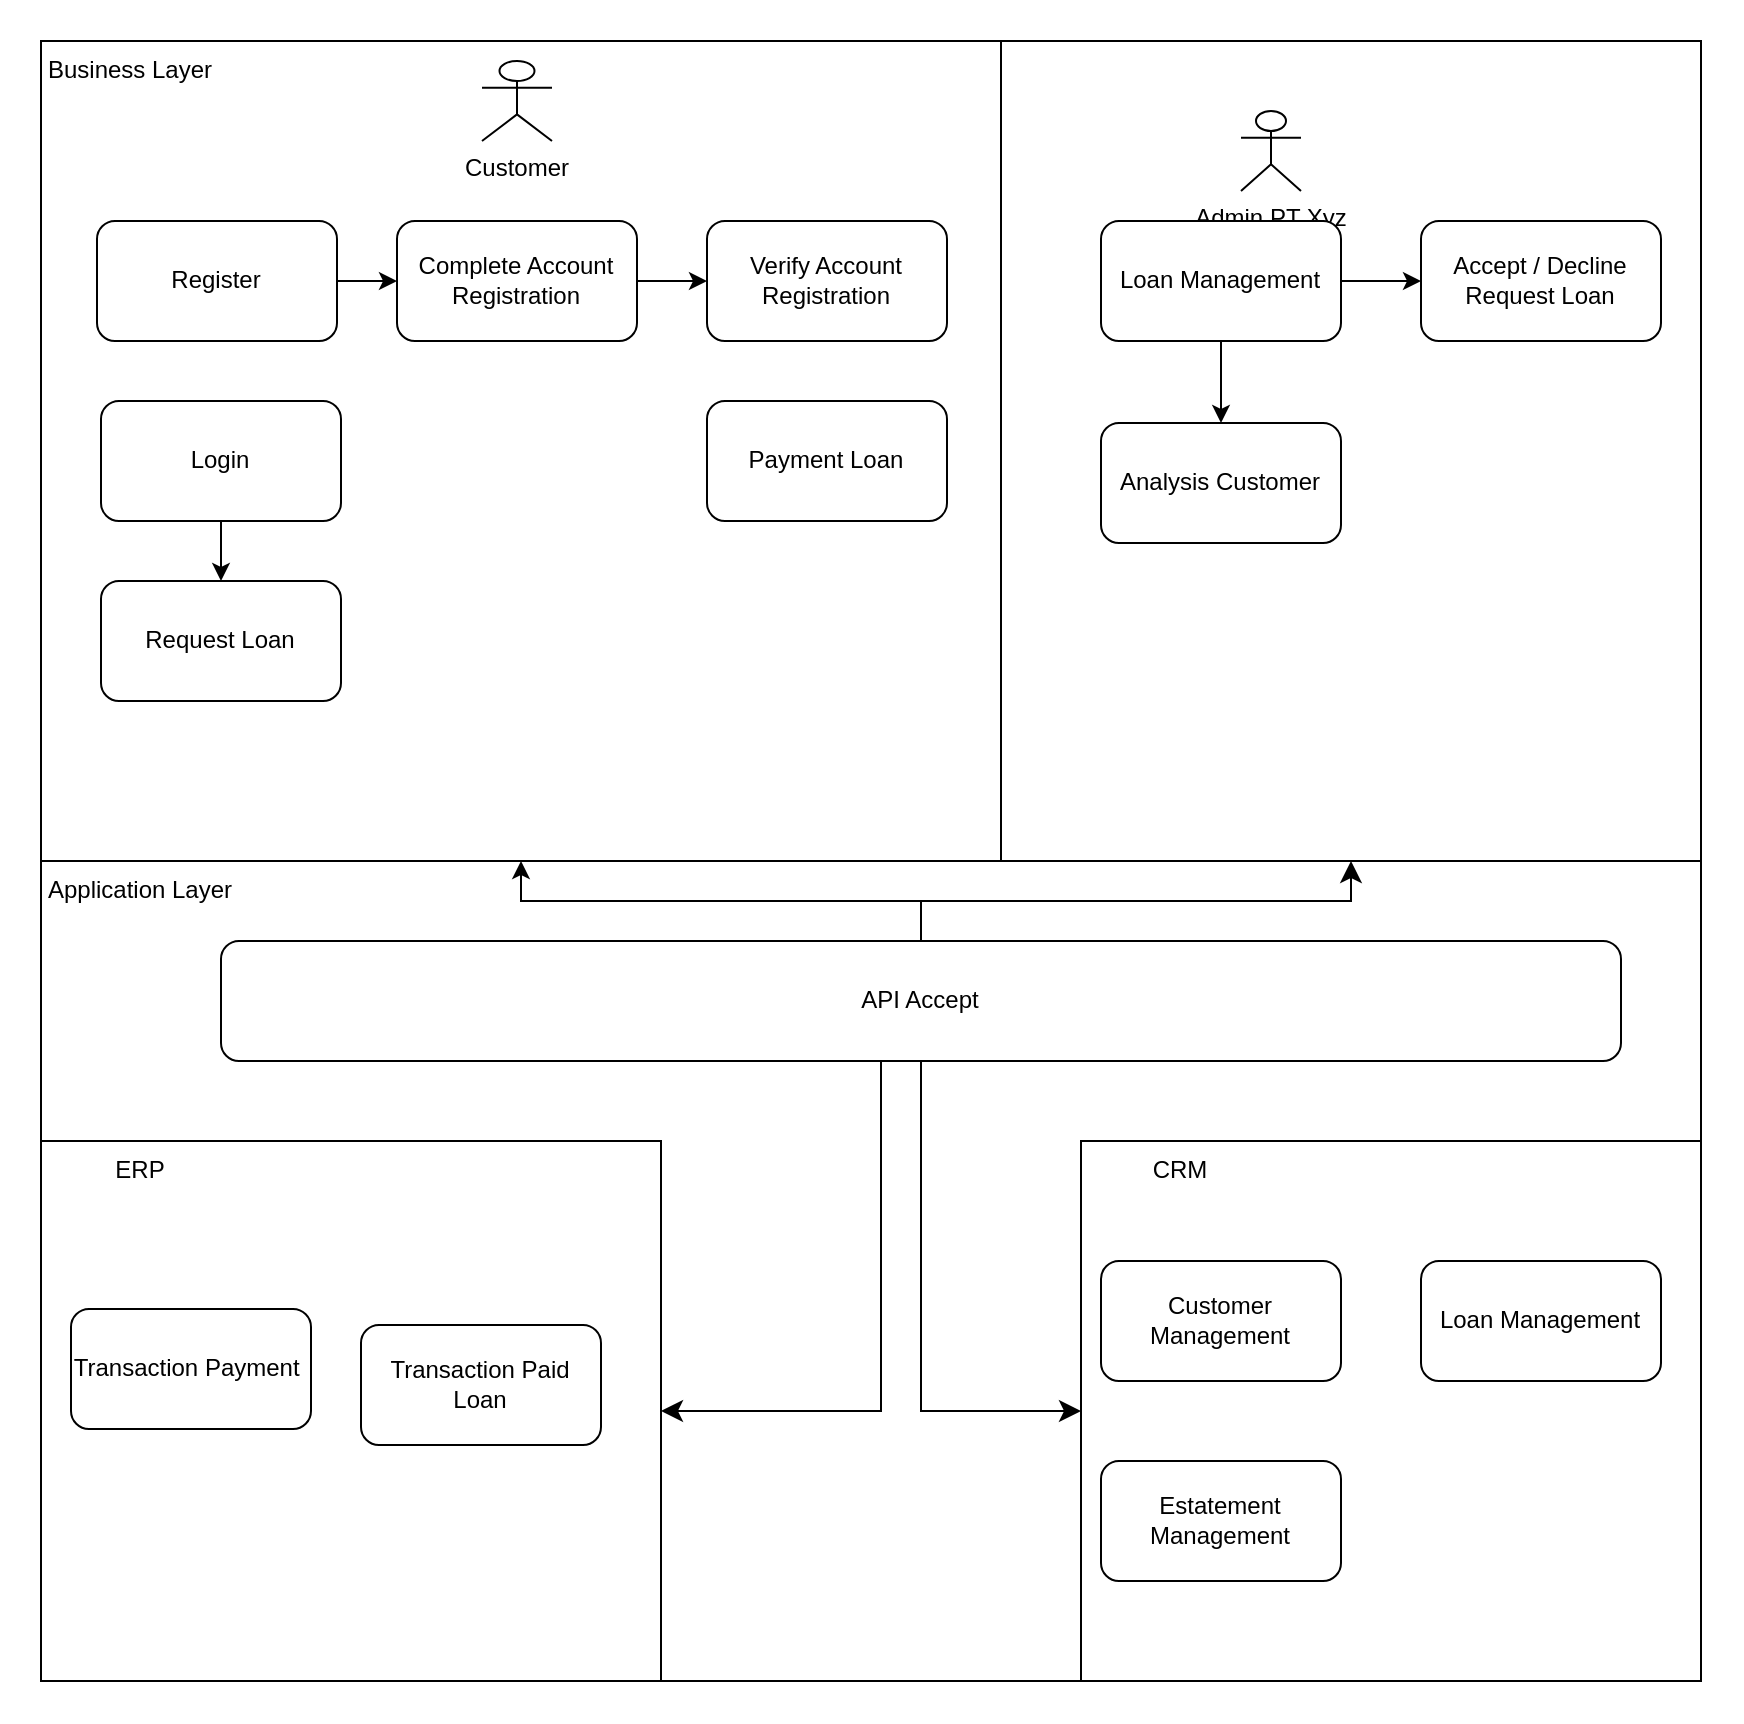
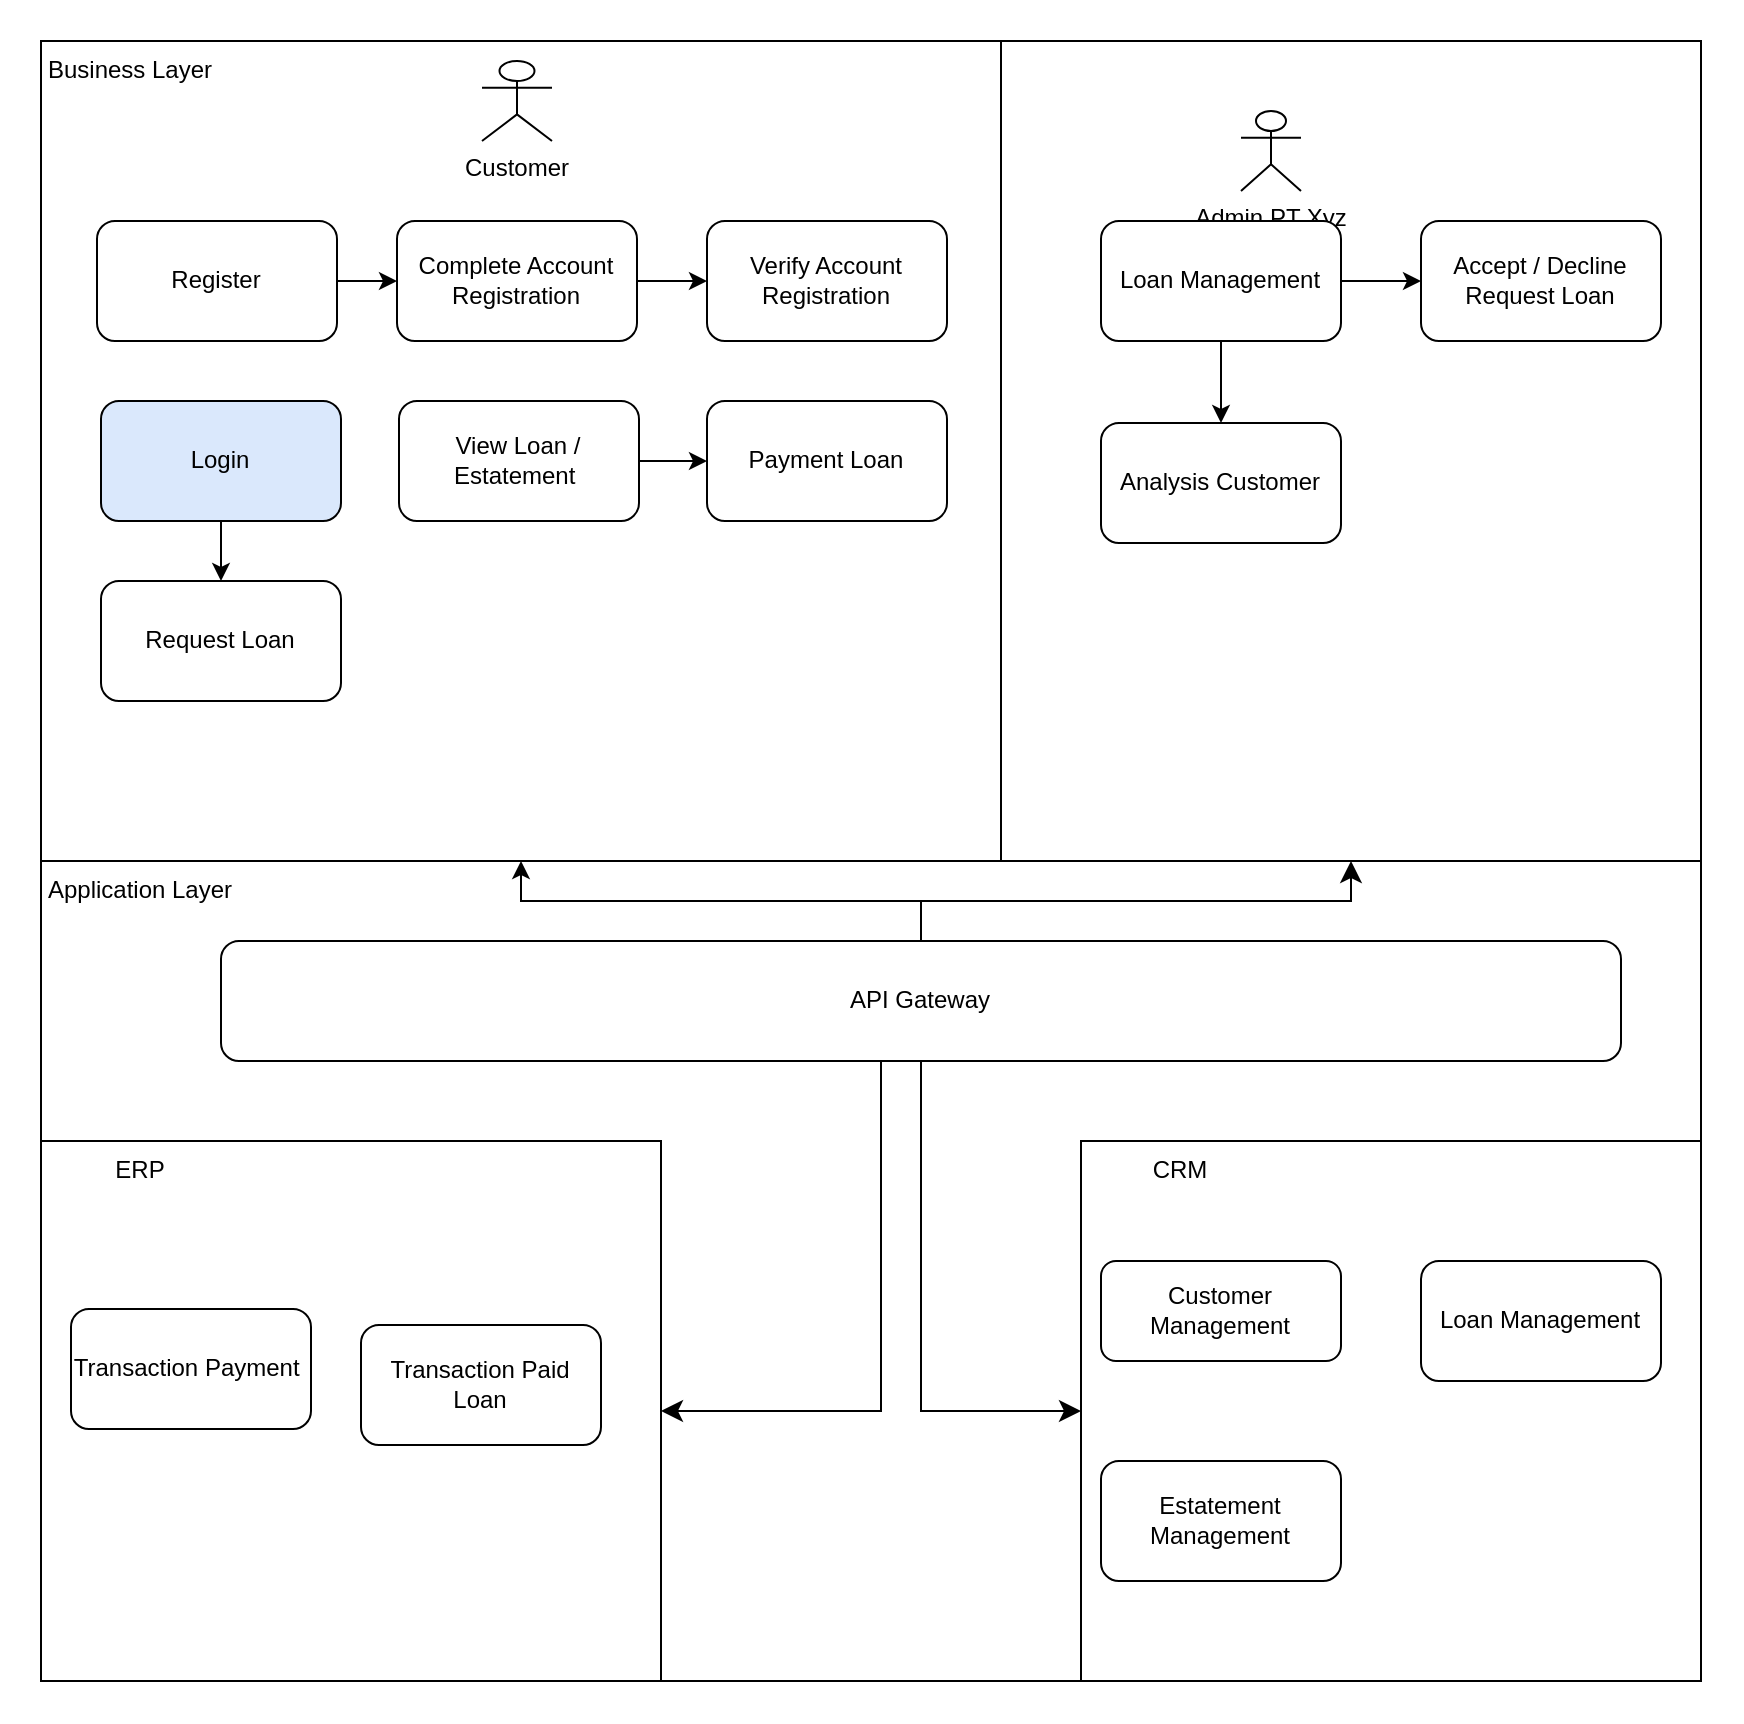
(221, 461) -> (221, 461)
none -> (519, 461)
none -> (678, 461)
(921, 1001) -> (921, 1001)
(1221, 1321) -> (1221, 1311)
